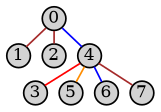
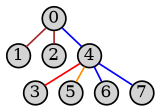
(115, 74) -> (115, 74)
